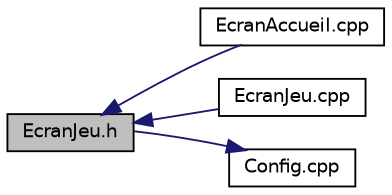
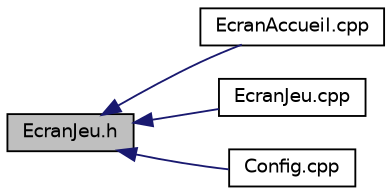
(181, 138) -> (182, 163)
